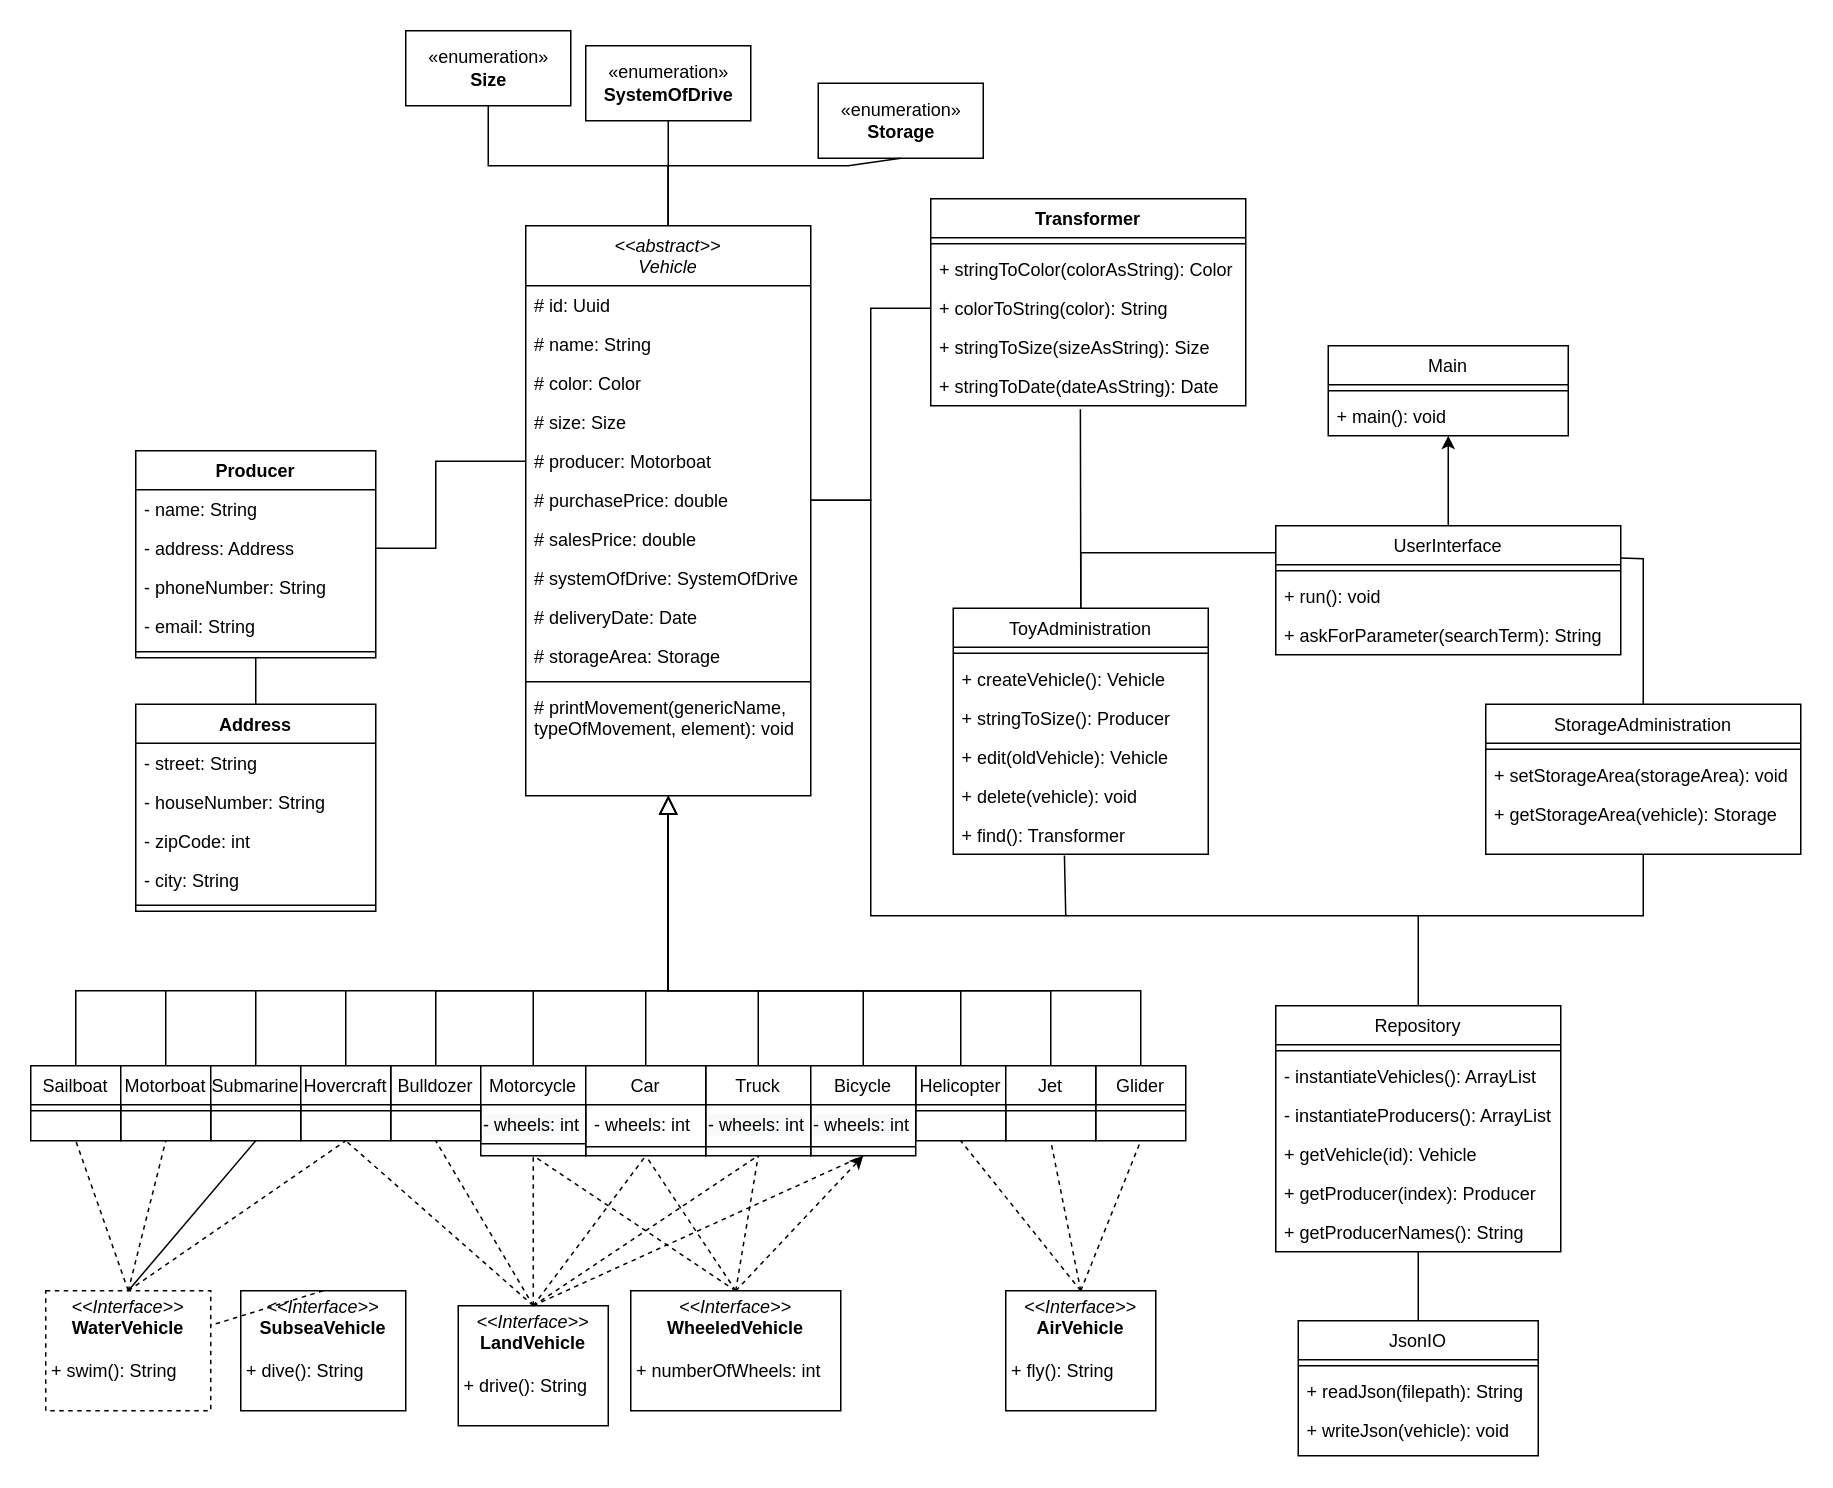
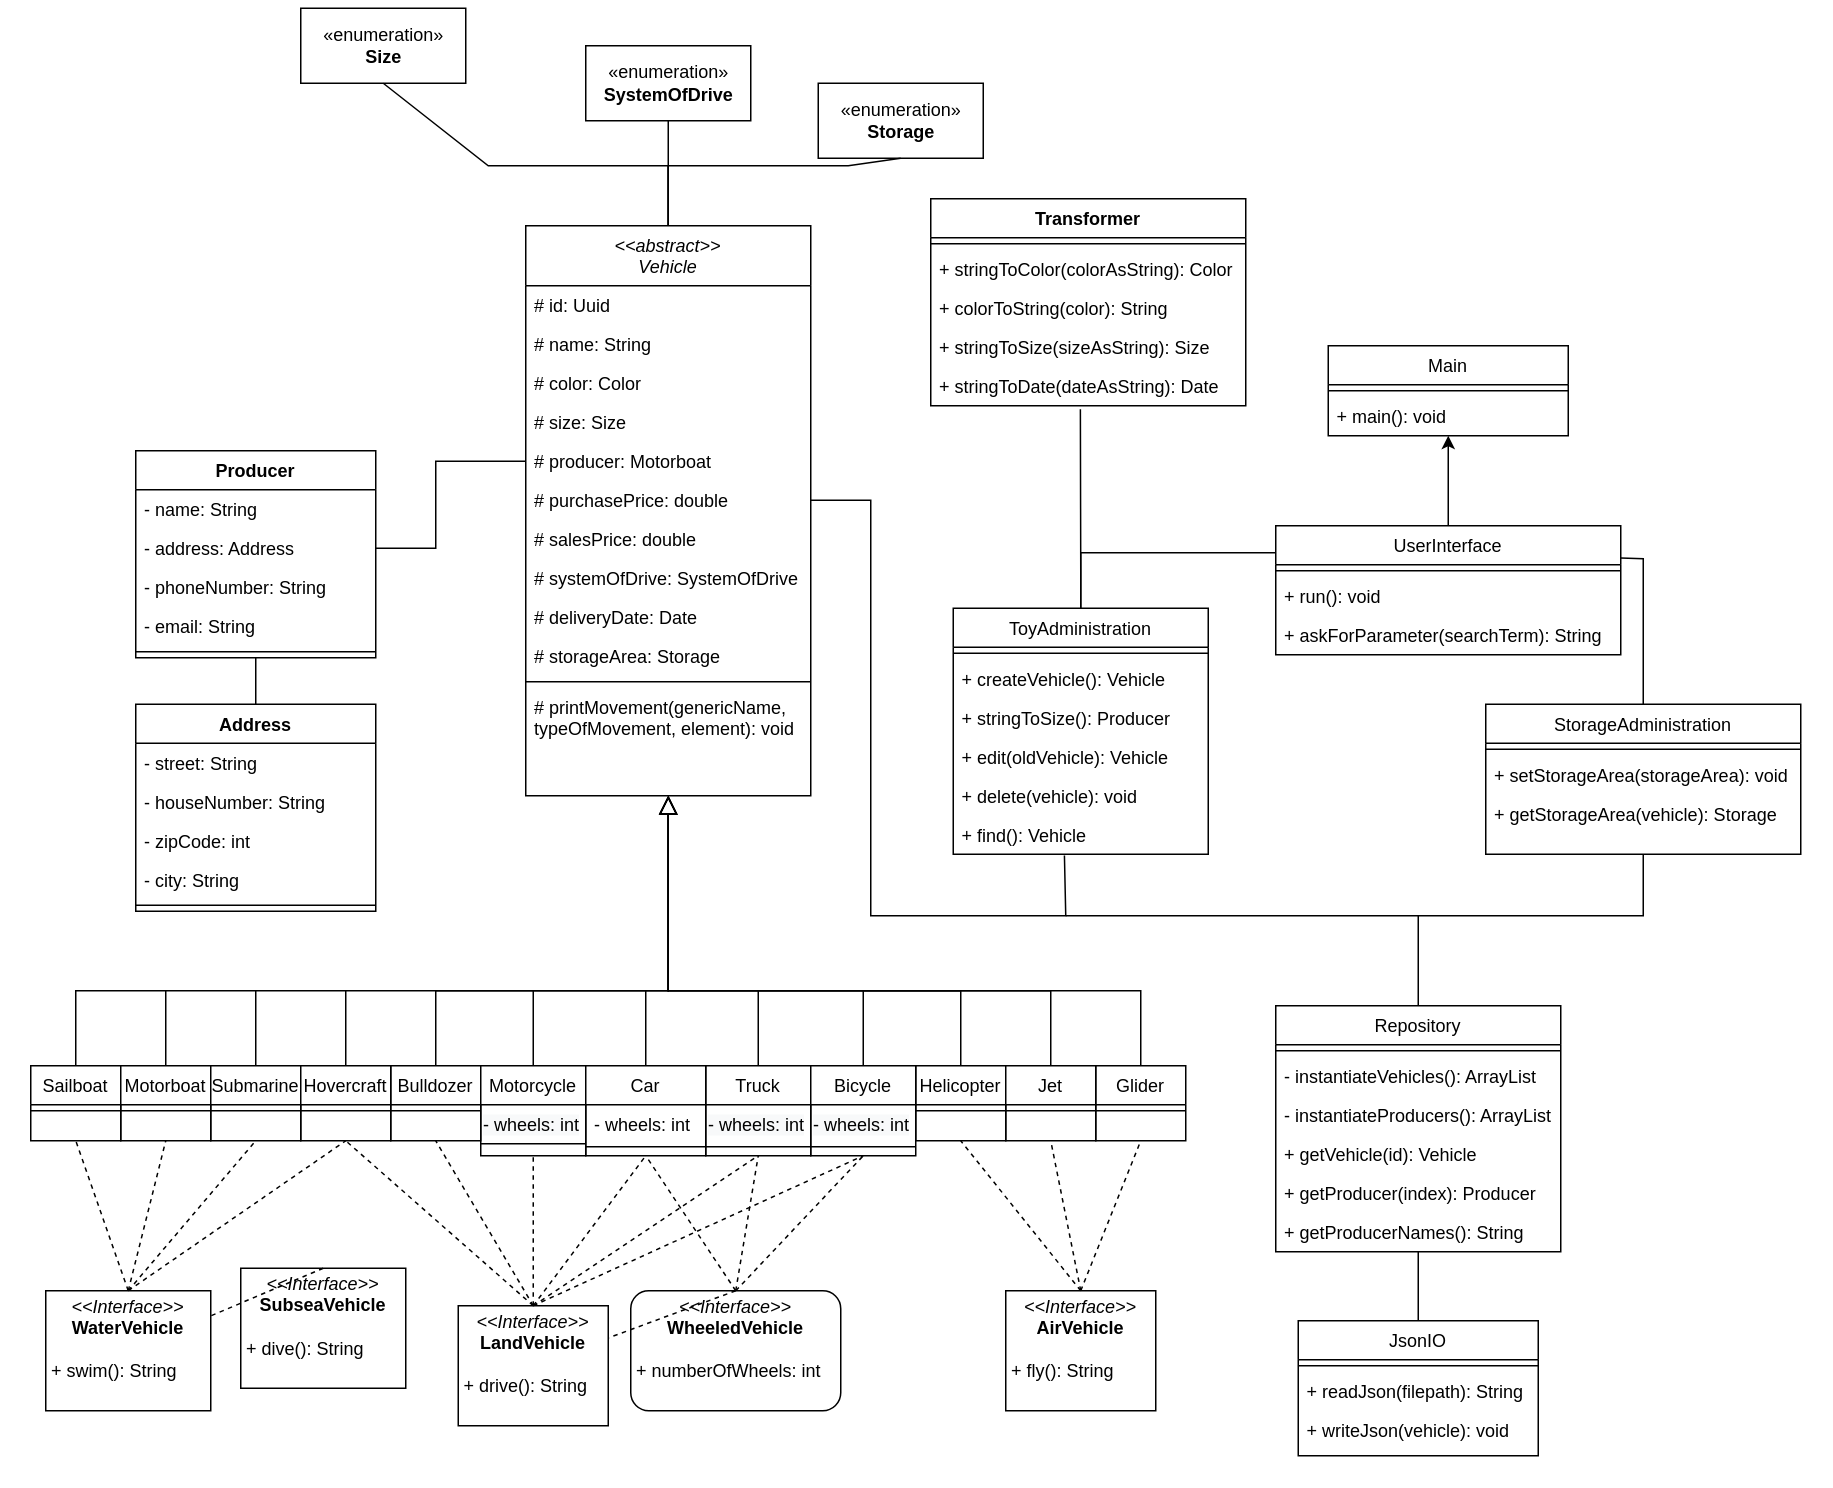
(488, 68) -> (383, 46)
(871, 375) -> none
(1058, 836) -> (1033, 836)
(855, 1164) -> (858, 1162)
(194, 1213) -> (194, 1213)
(633, 1222) -> (673, 1314)
(128, 1351) -> (128, 1351)
(323, 1351) -> (323, 1328)
(736, 1351) -> (736, 1351)
